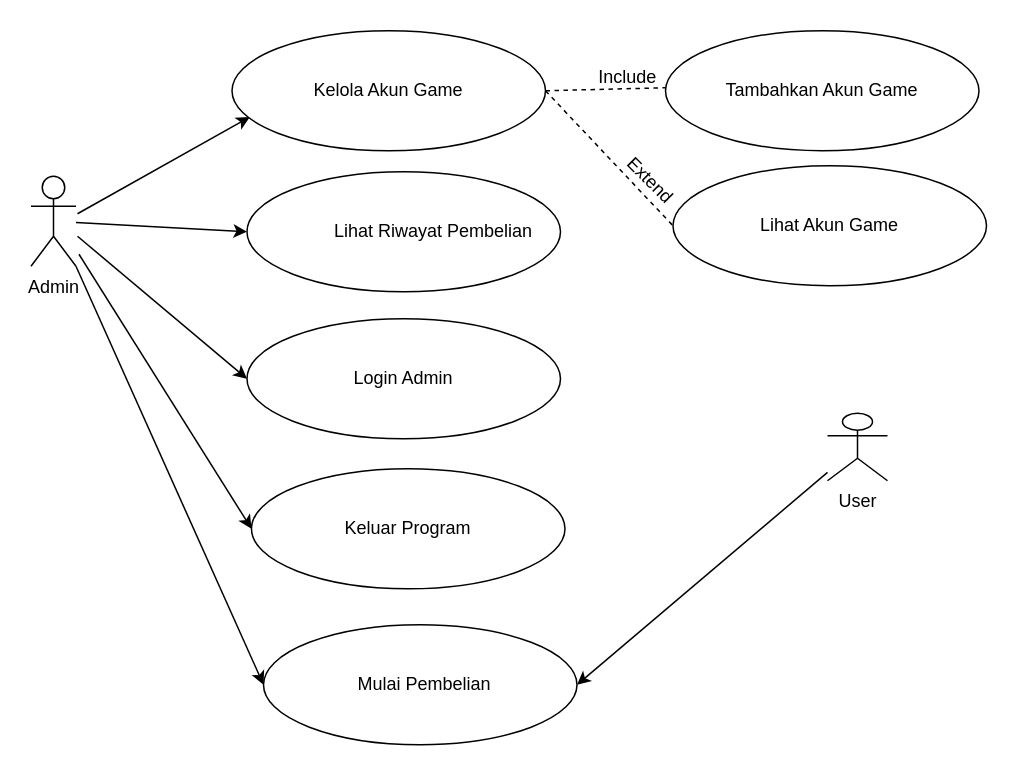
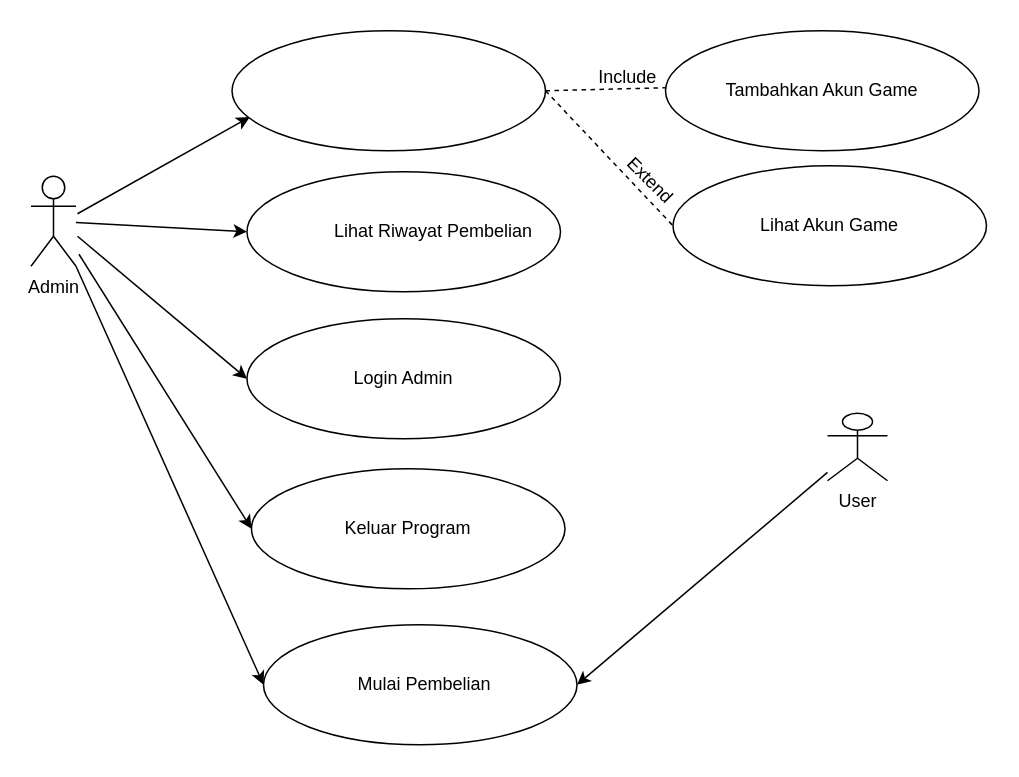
(389, 91) -> none
